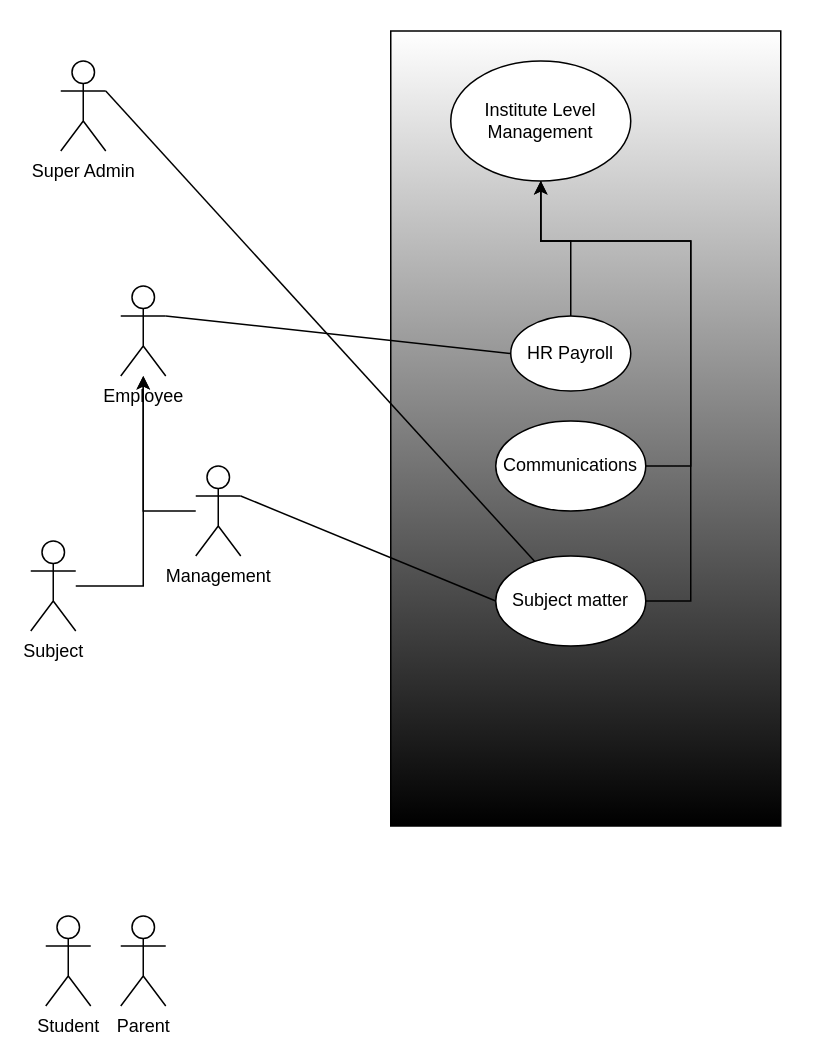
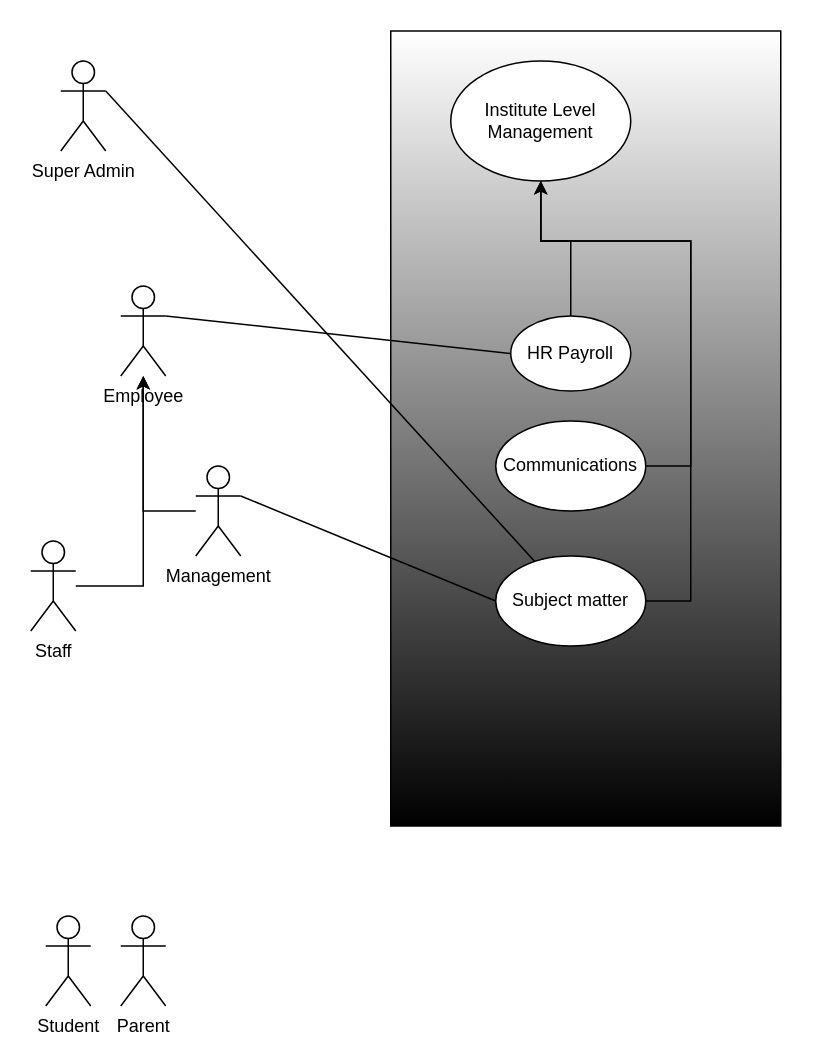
(54, 652) -> (54, 652)
